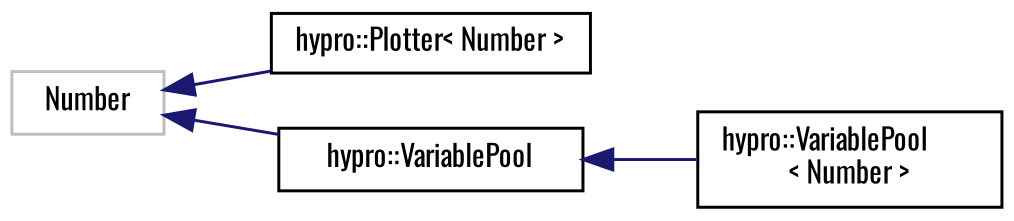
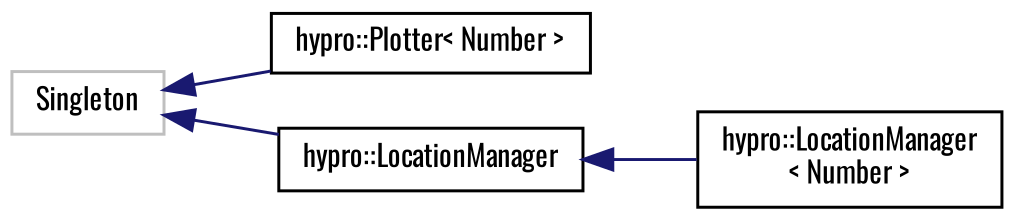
(88, 103) -> (88, 103)
(431, 160) -> (431, 160)
(850, 160) -> (850, 160)
